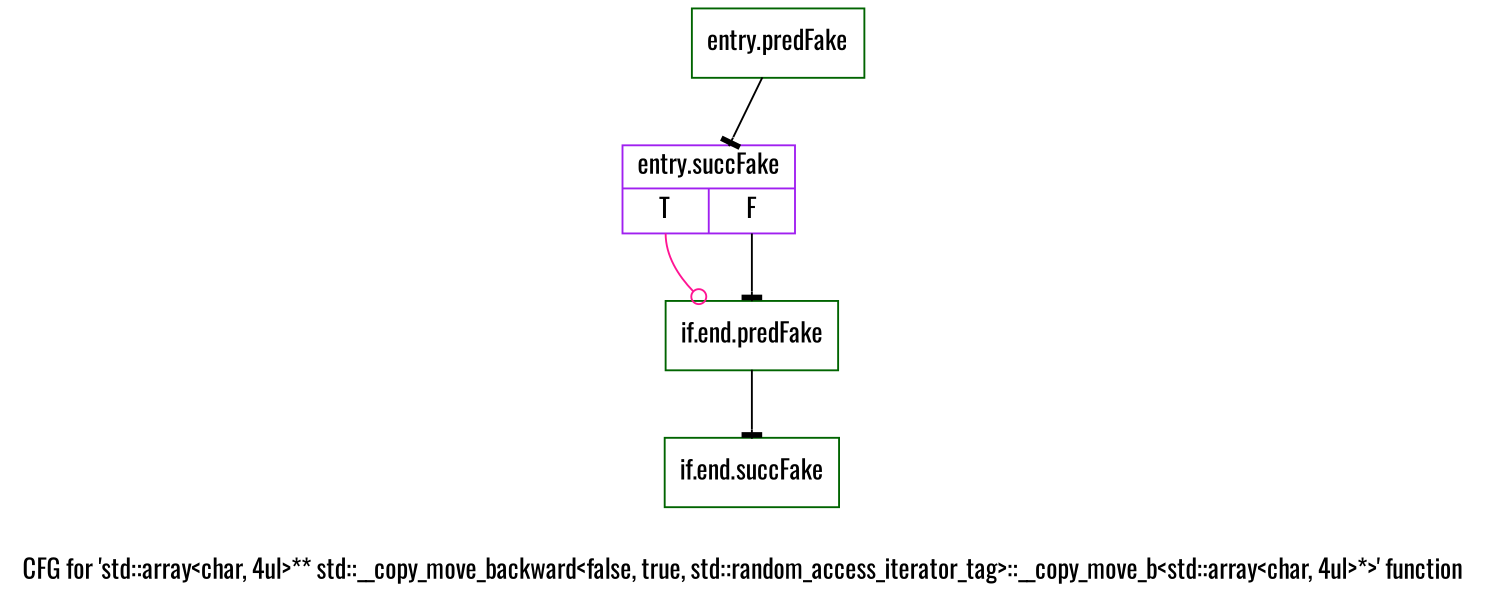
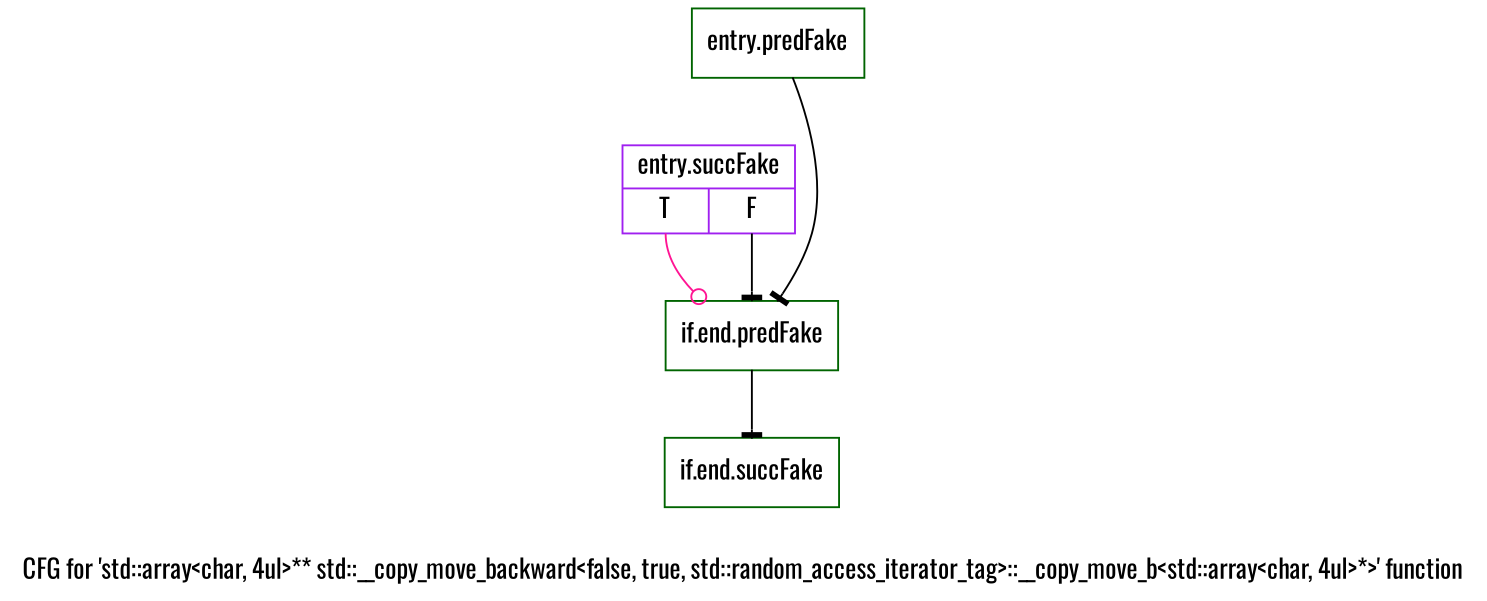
(748, 107) -> (817, 188)
